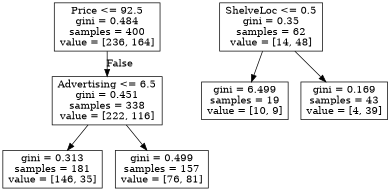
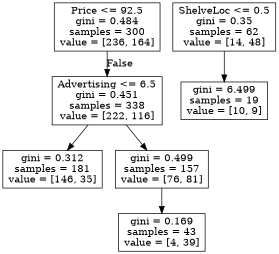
(107, 27) -> (107, 27)
(308, 64) -> (162, 197)
(53, 169) -> (53, 169)
